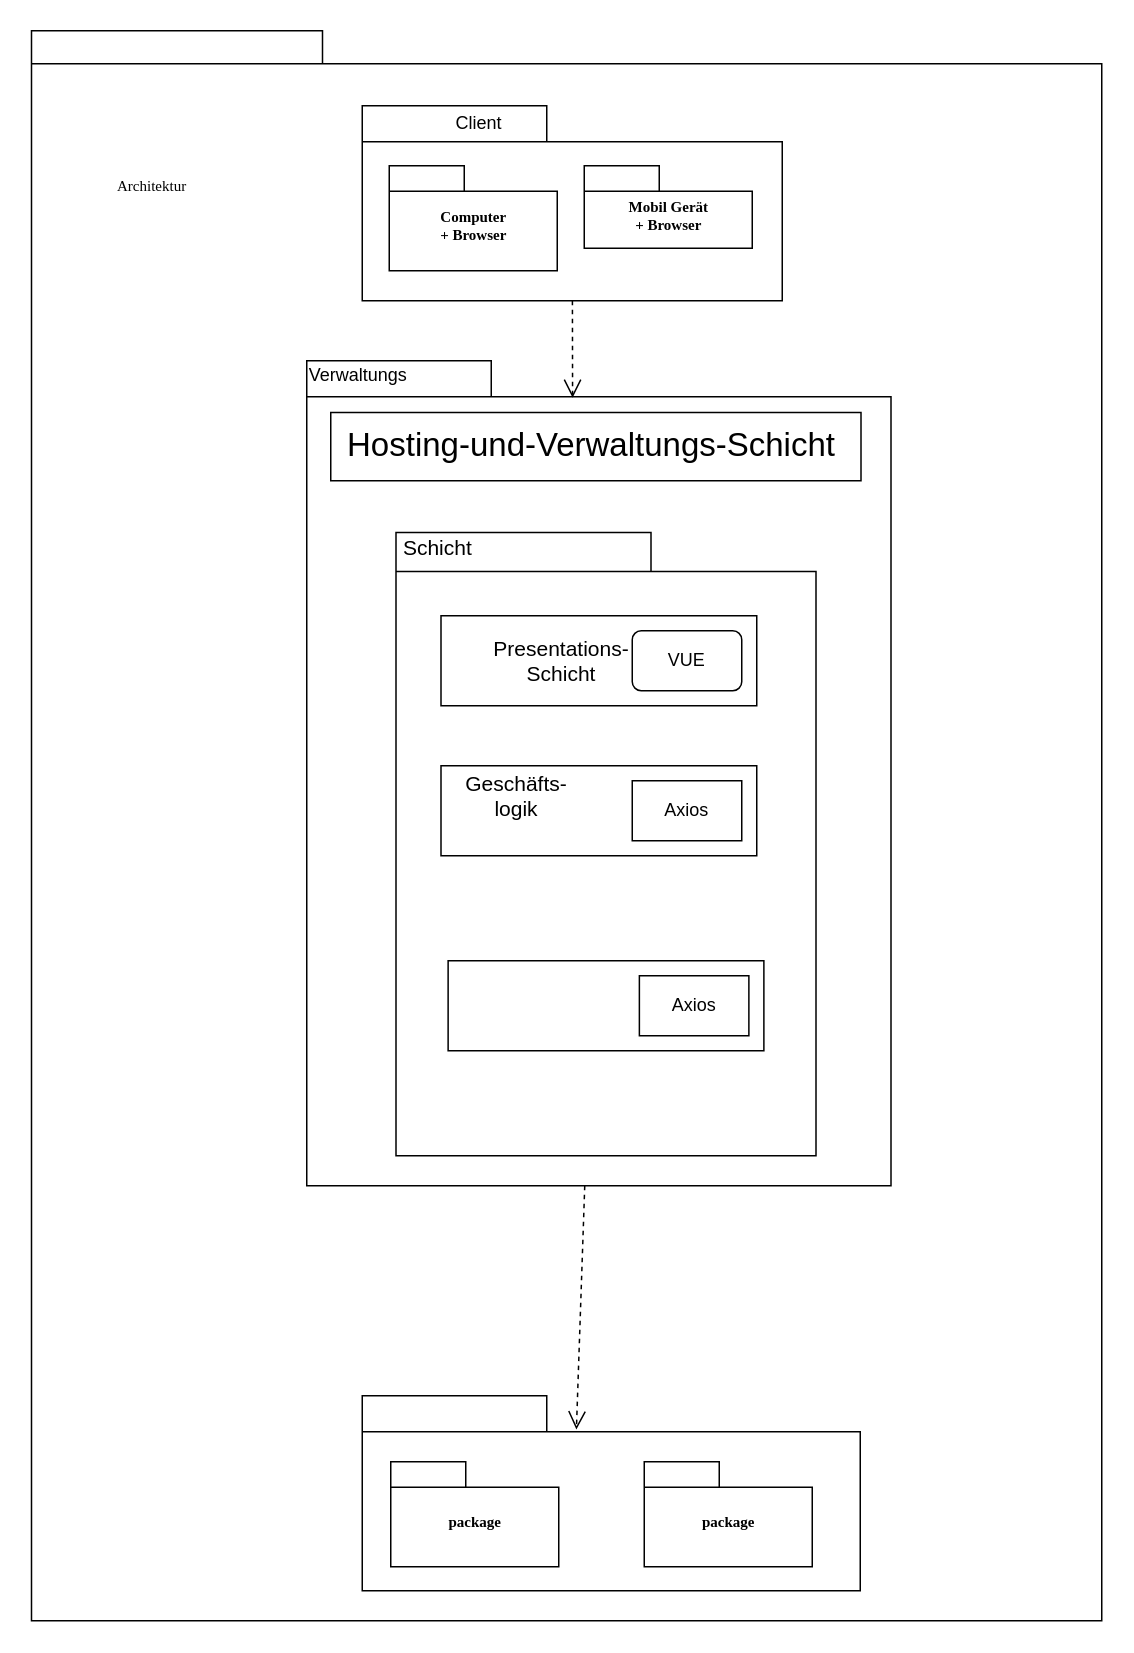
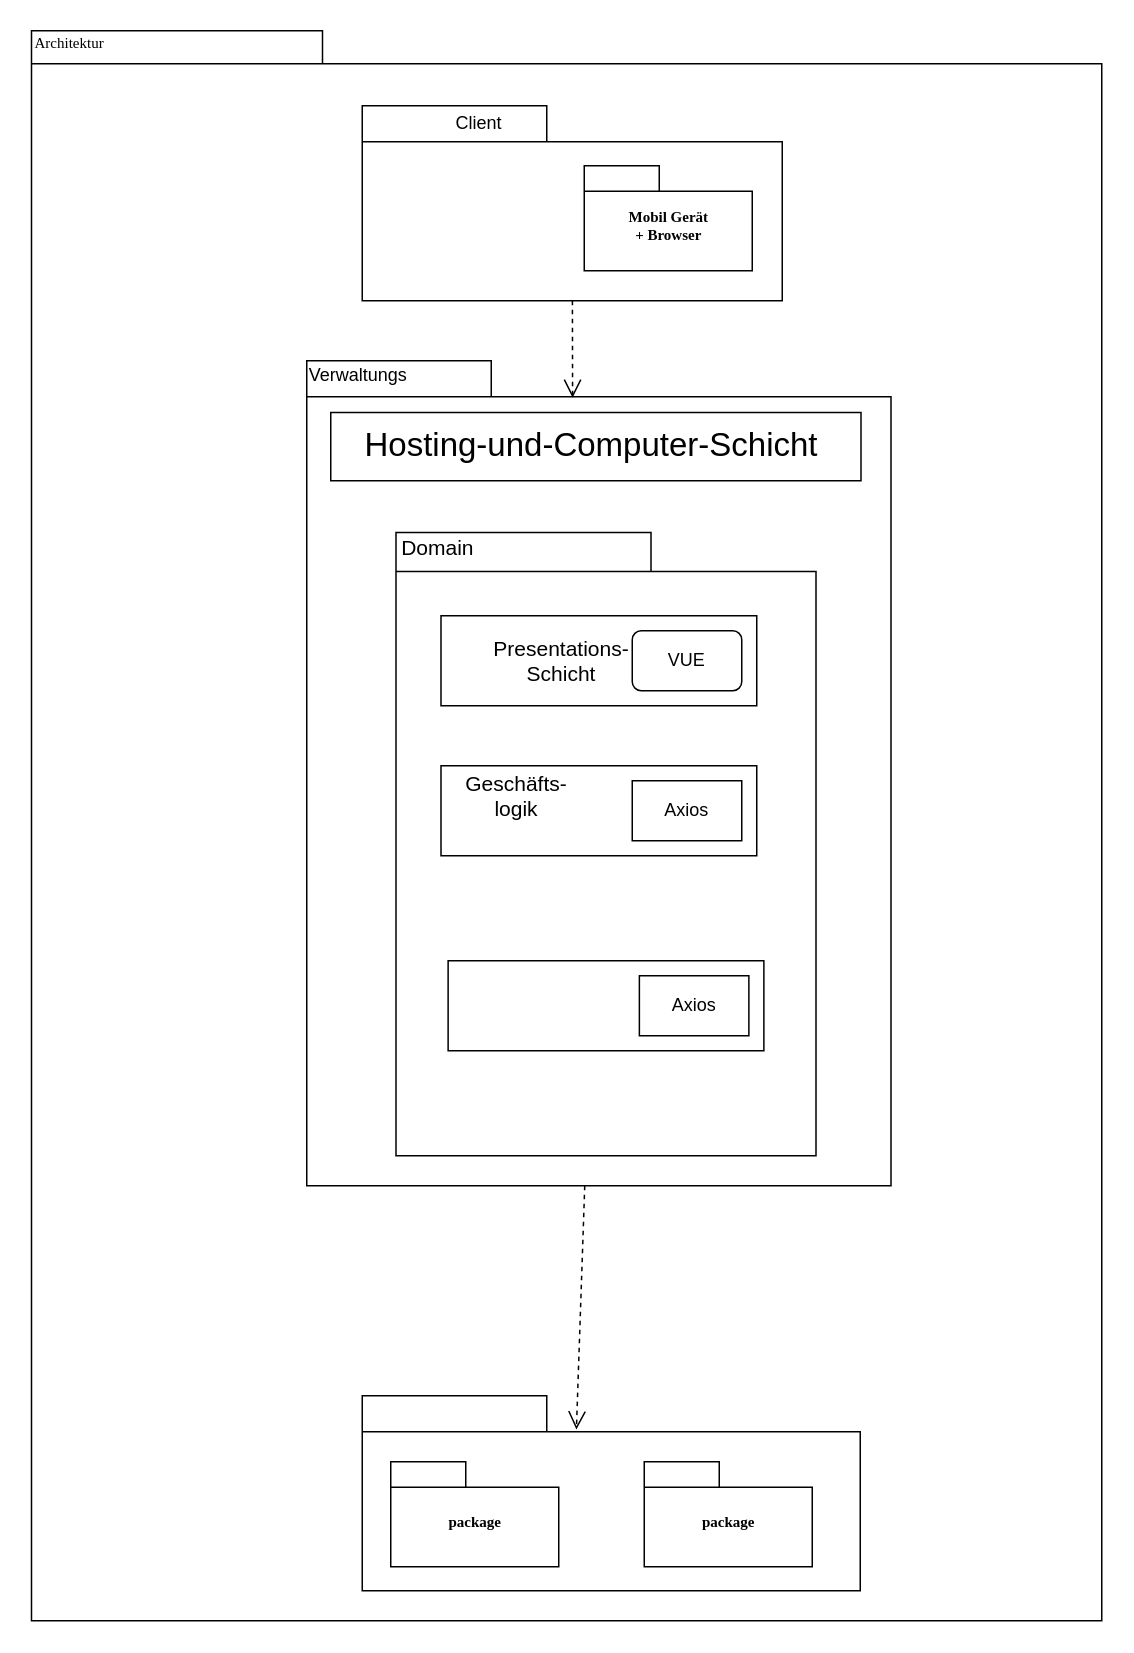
(212, 188) -> (129, 46)
(668, 207) -> (668, 218)
(473, 218) -> none
(592, 446) -> (592, 446)
(441, 548) -> (441, 548)
